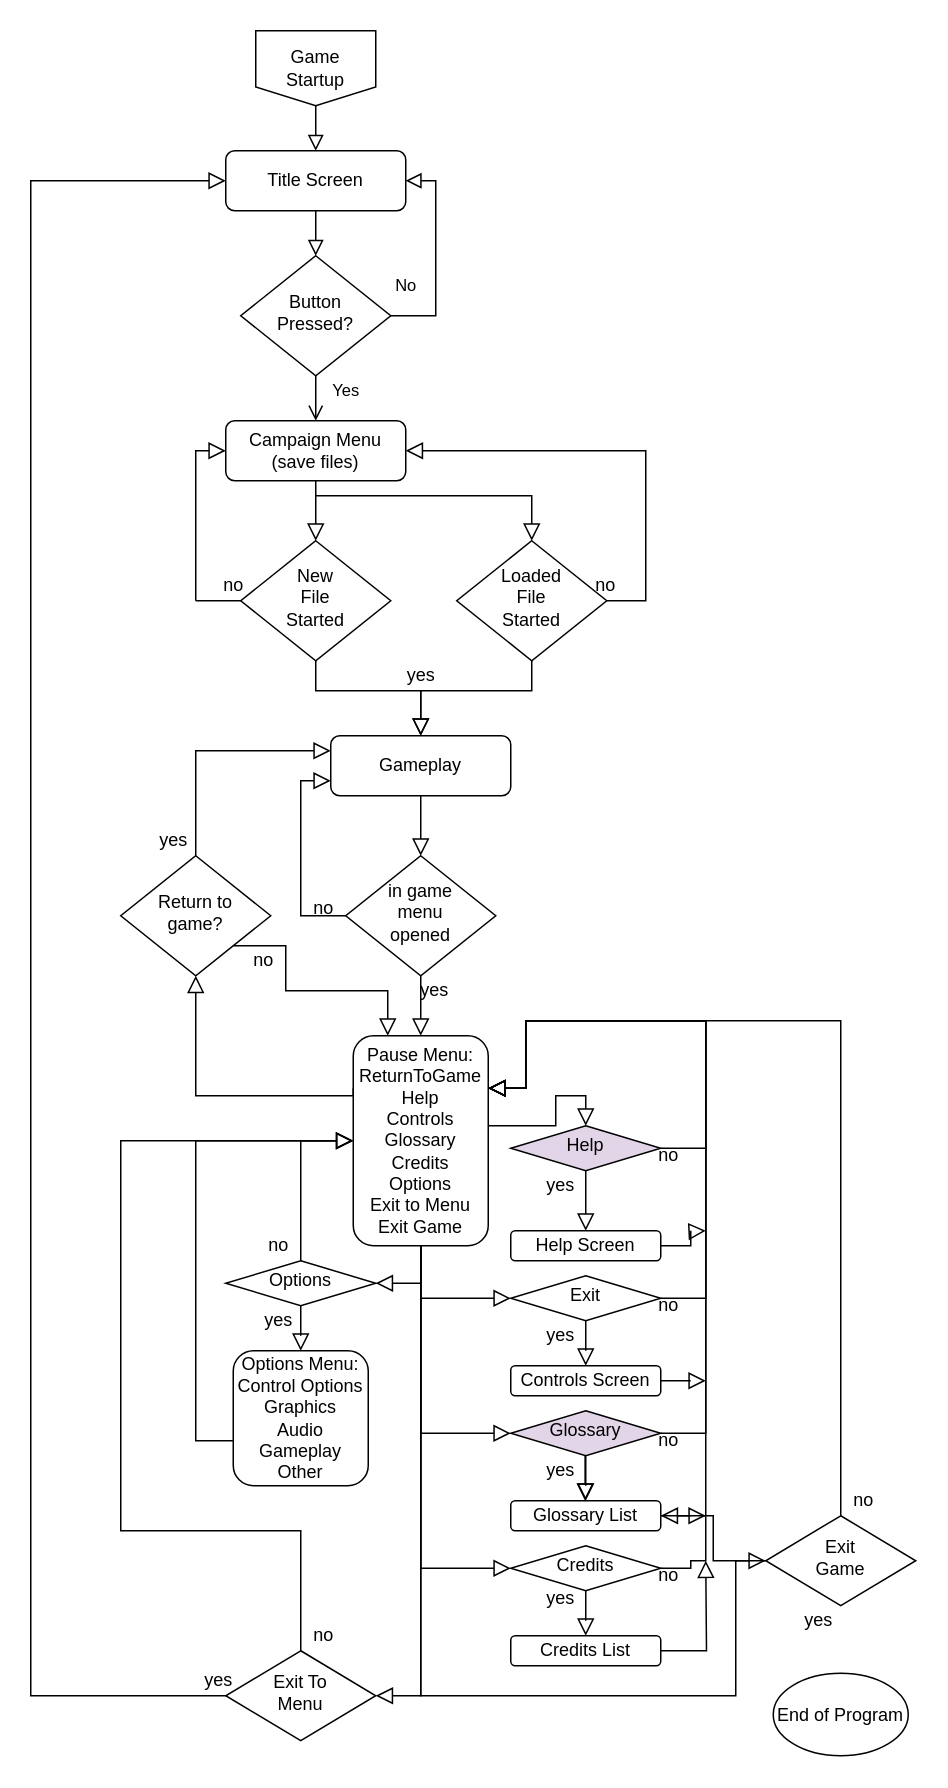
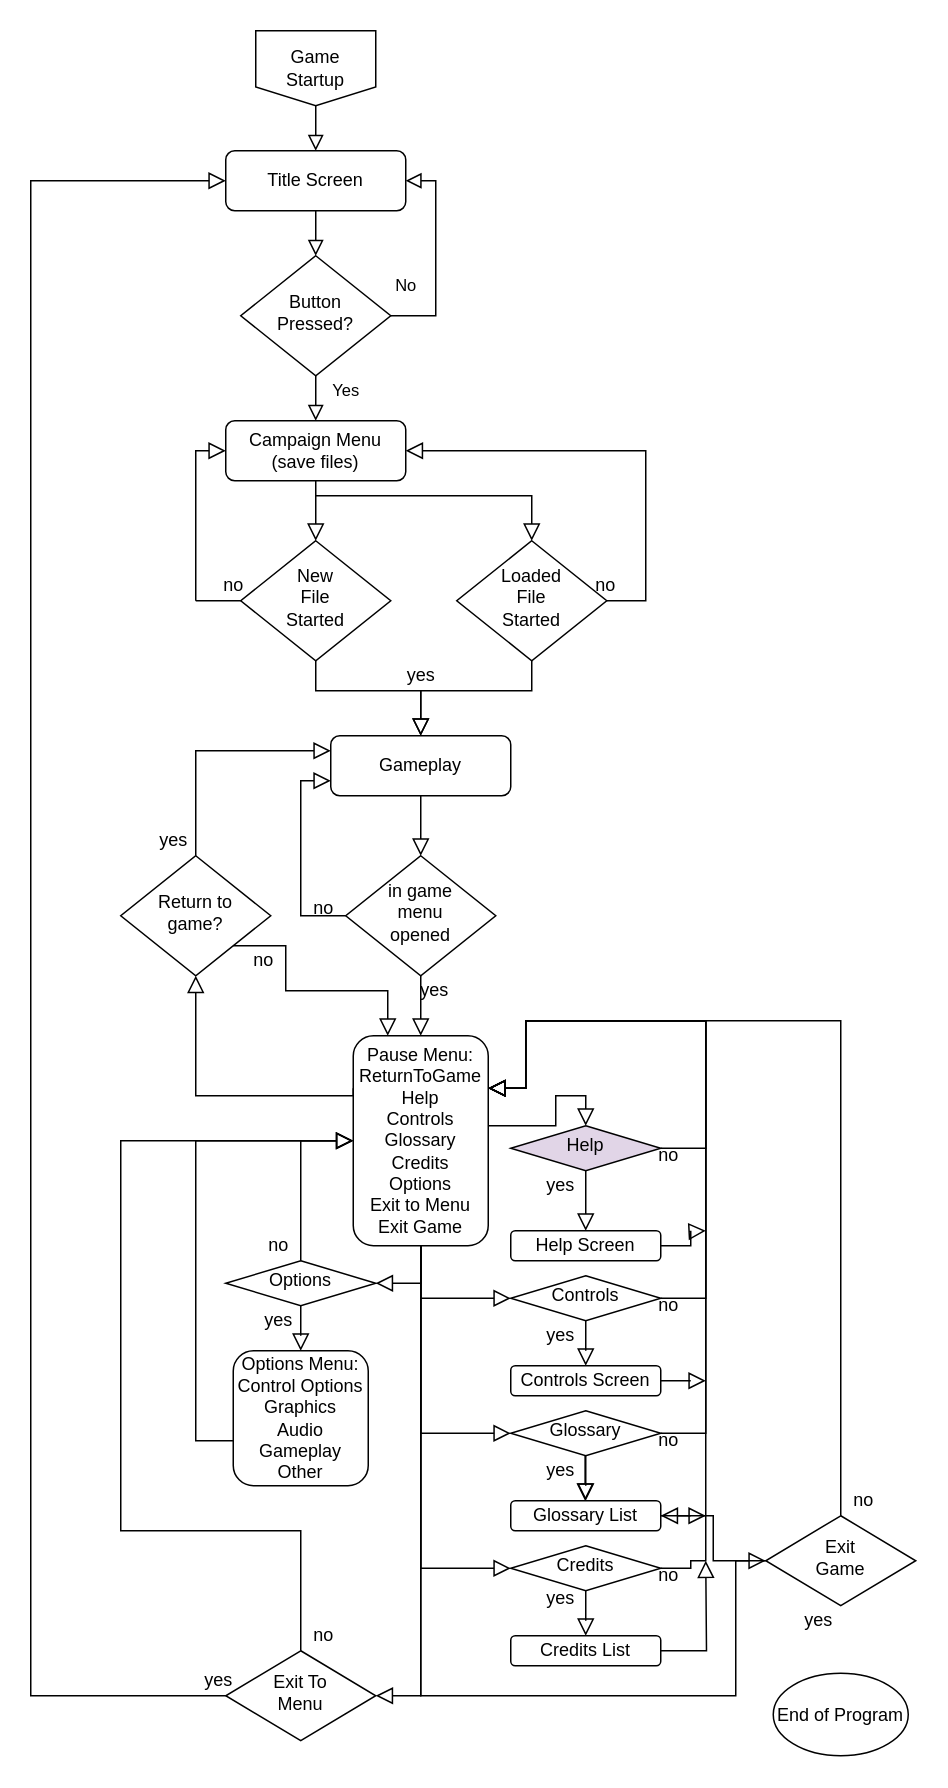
(316, 410) -> (316, 405)
(586, 1295) -> (586, 1295)
(586, 1433) -> (586, 1433)
